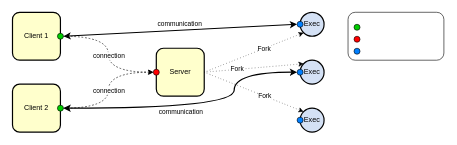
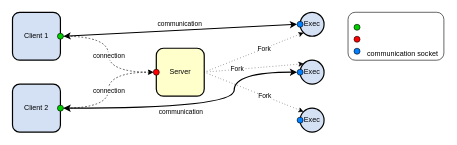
(36, 36) -> (36, 36)
none -> (405, 54)
(36, 108) -> (36, 108)
